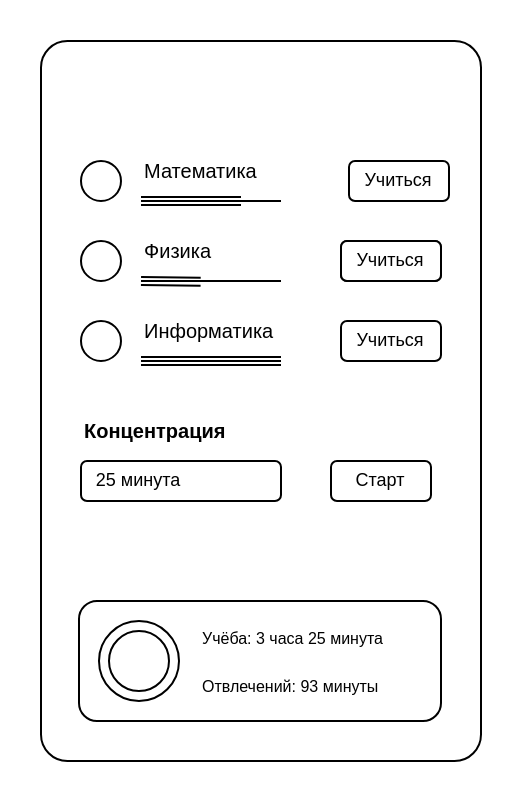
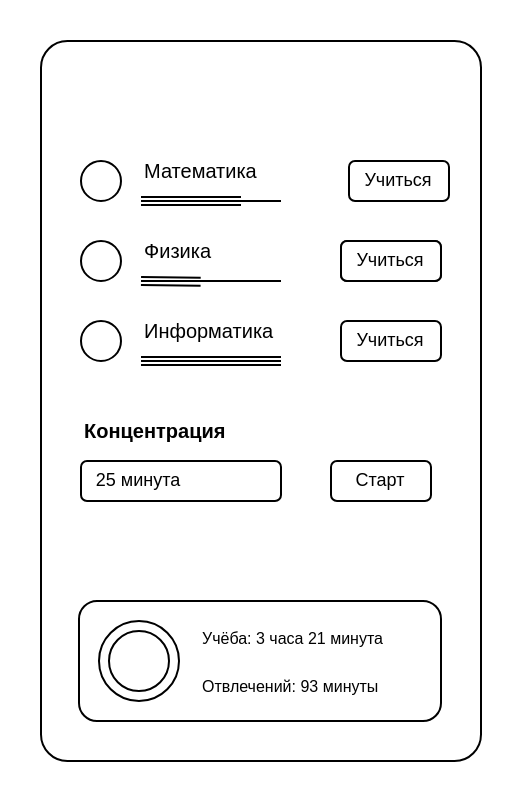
(296, 639) -> (296, 639)
